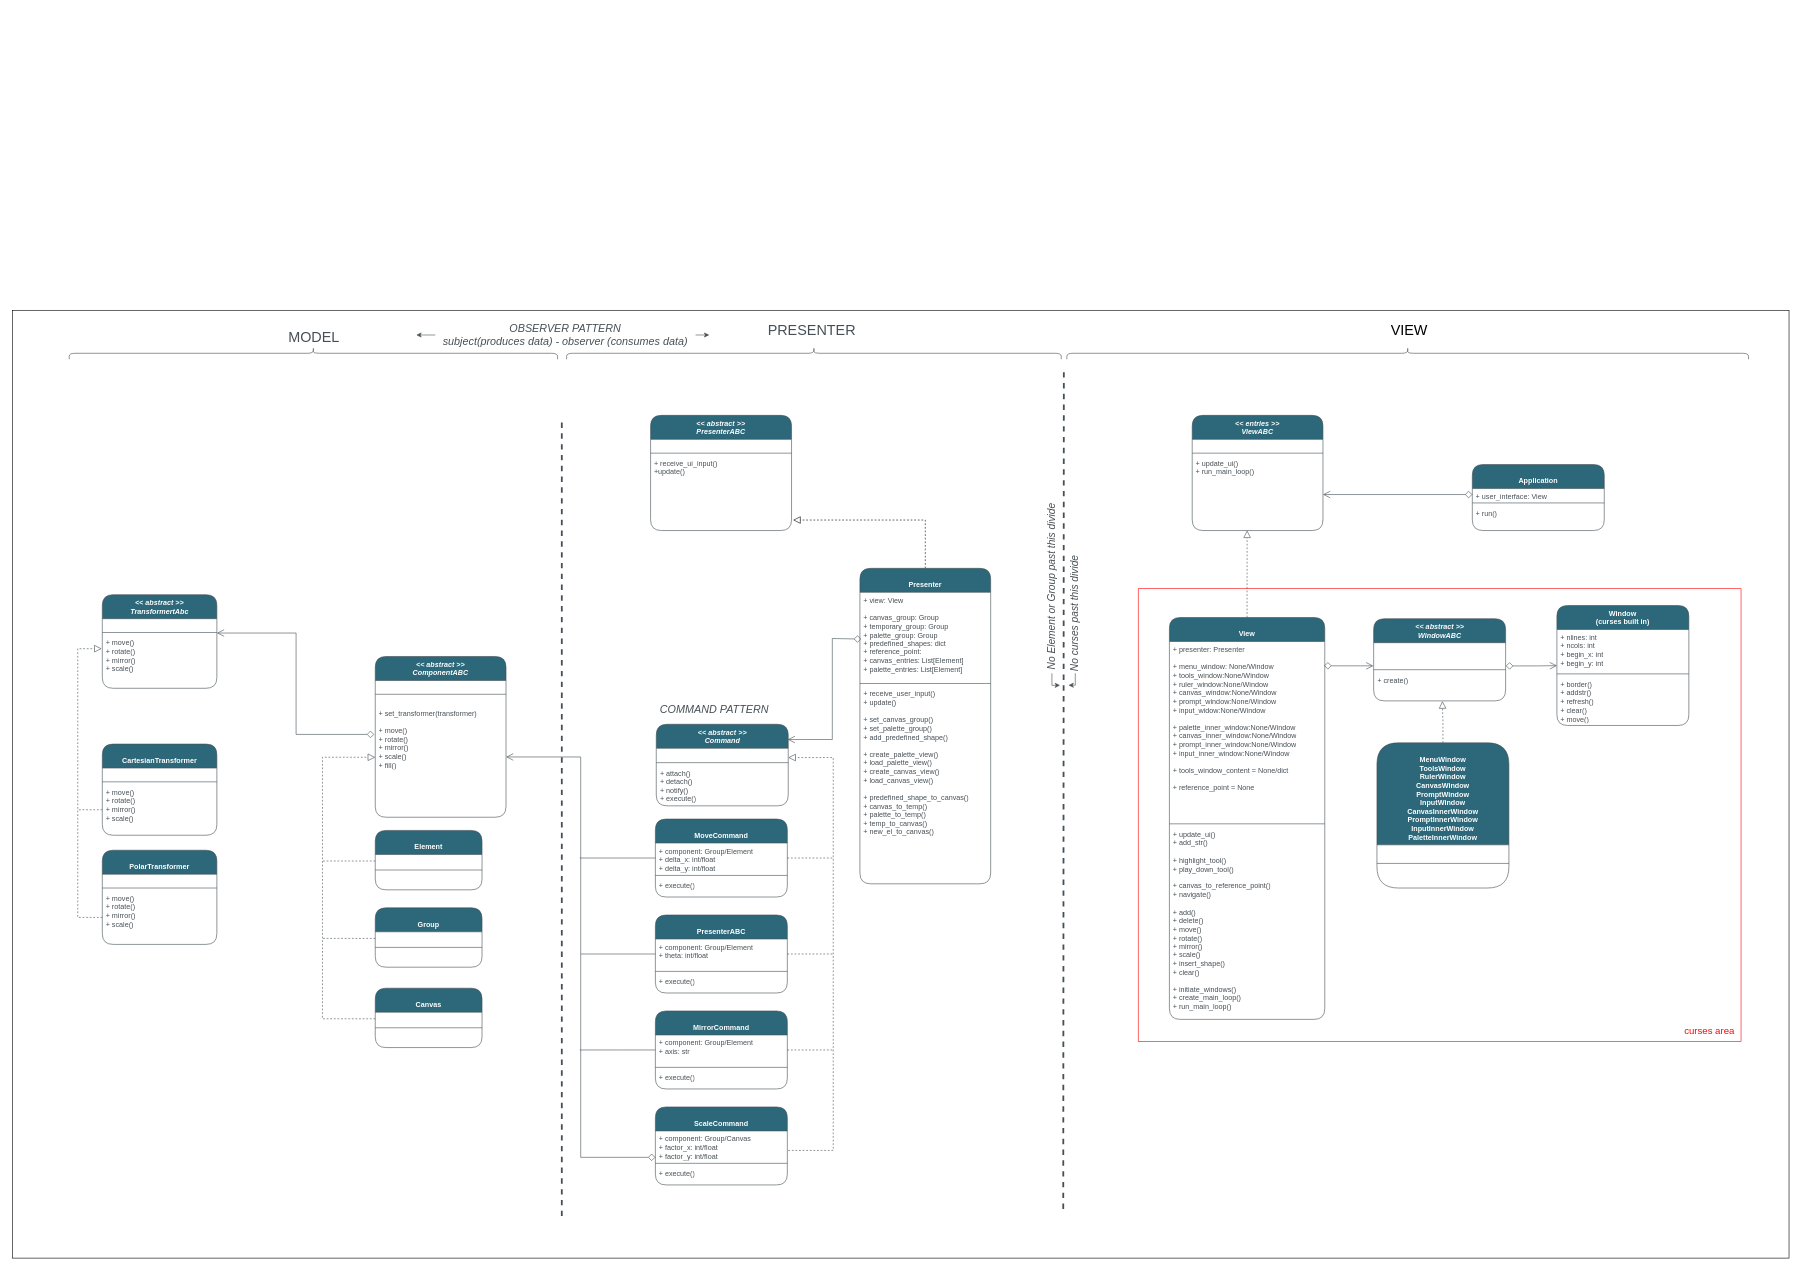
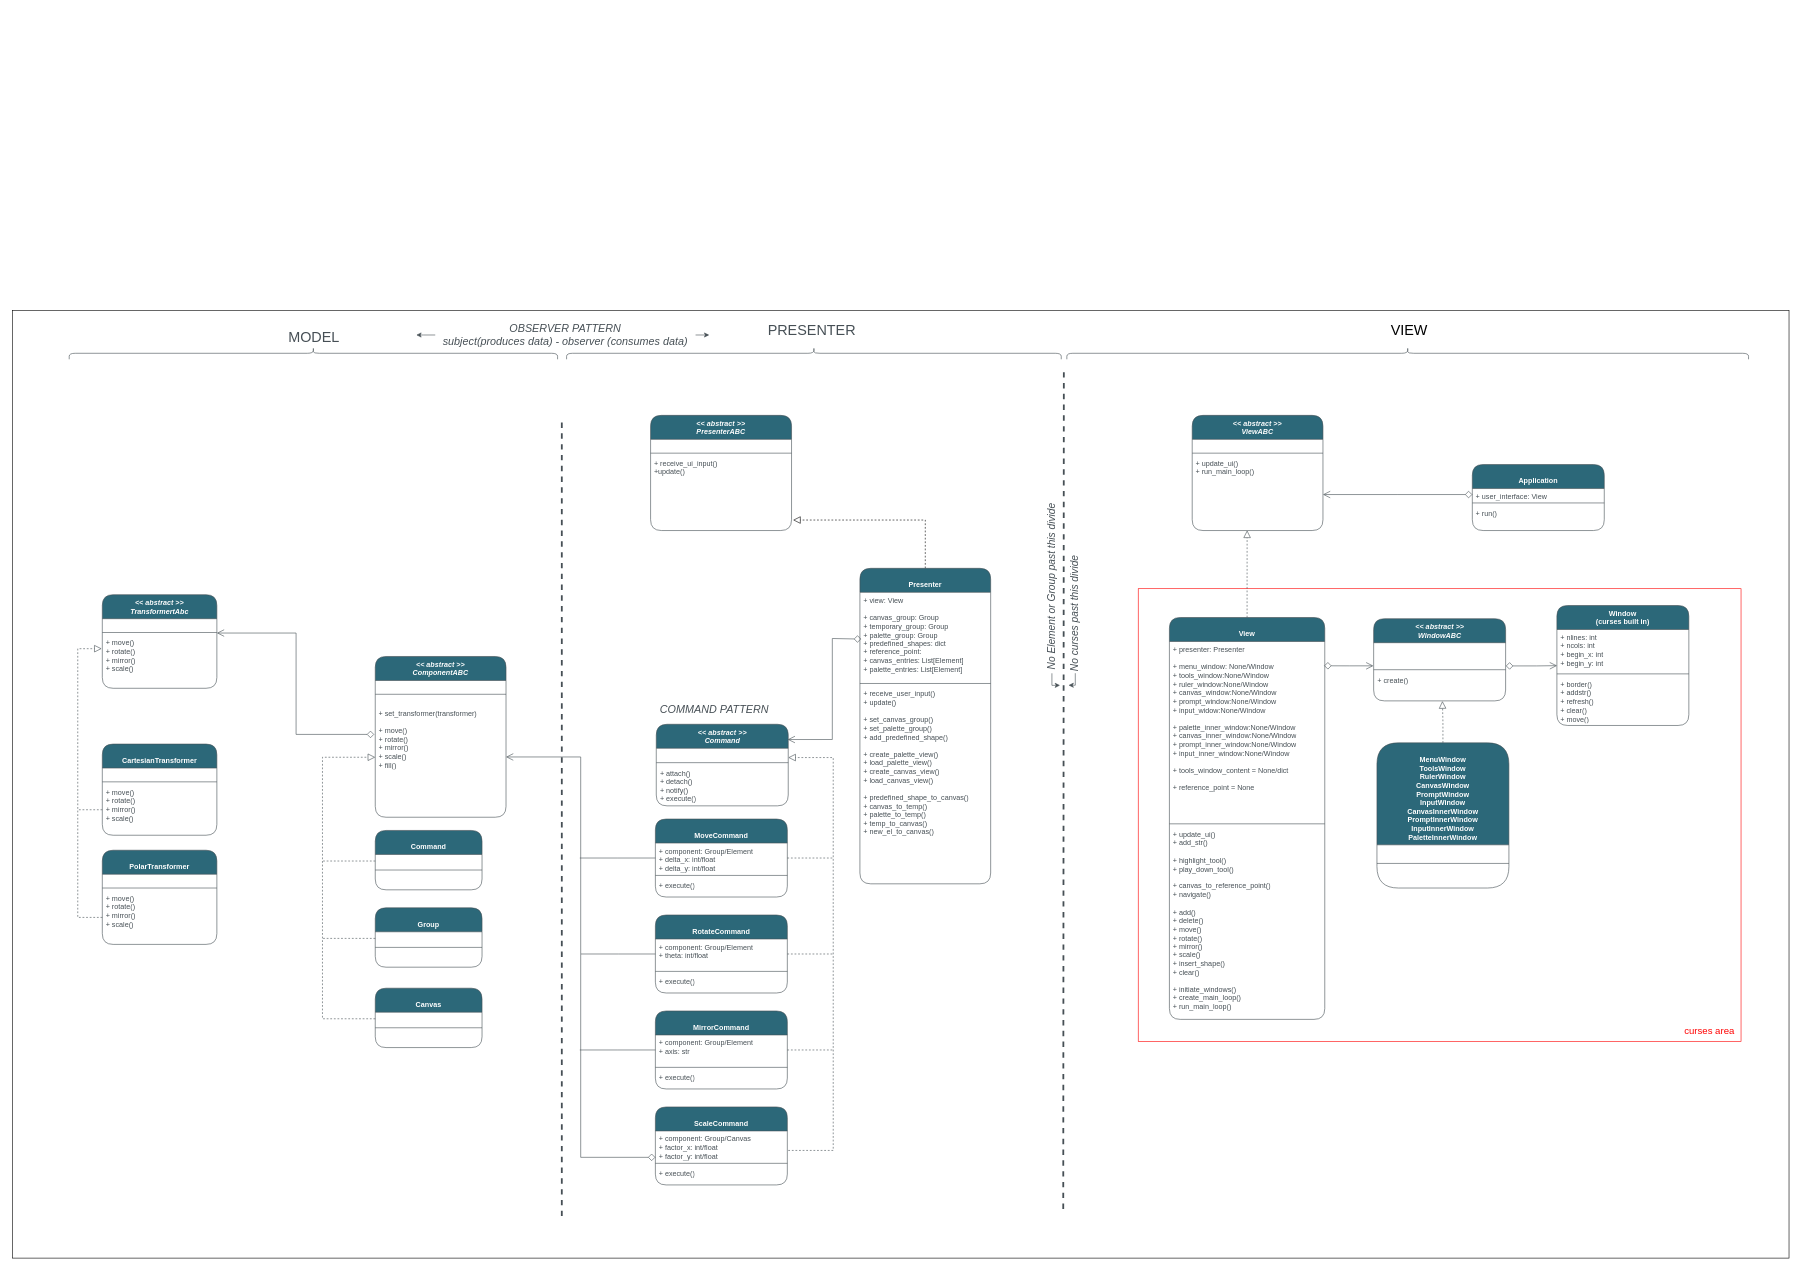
(1258, 428) -> (1258, 428)
(429, 839) -> (429, 839)
(722, 924) -> (722, 924)
